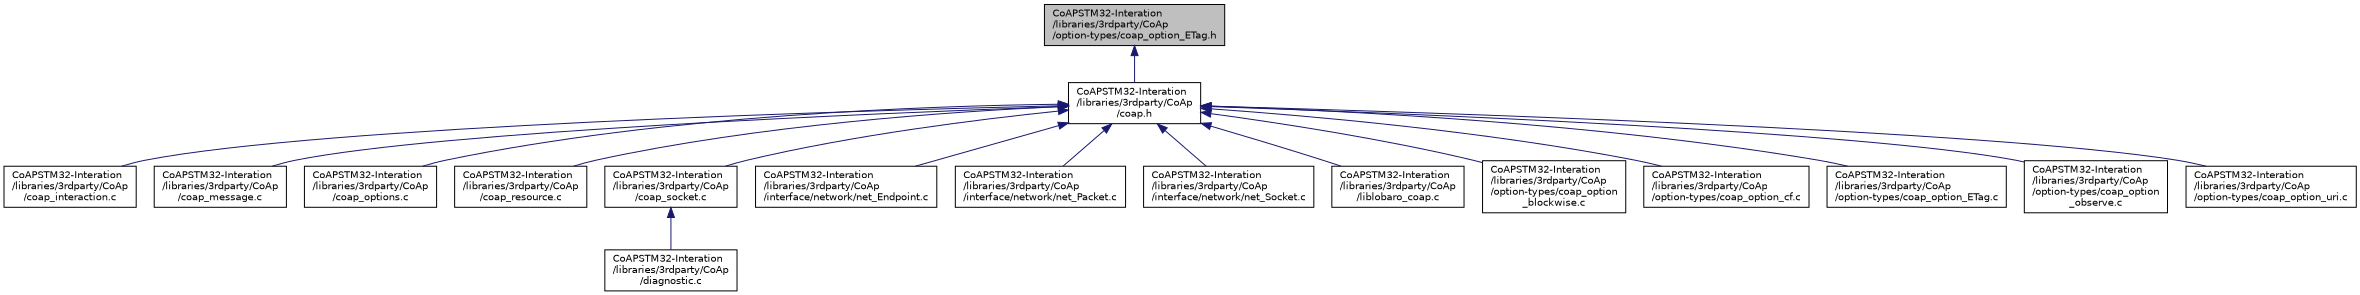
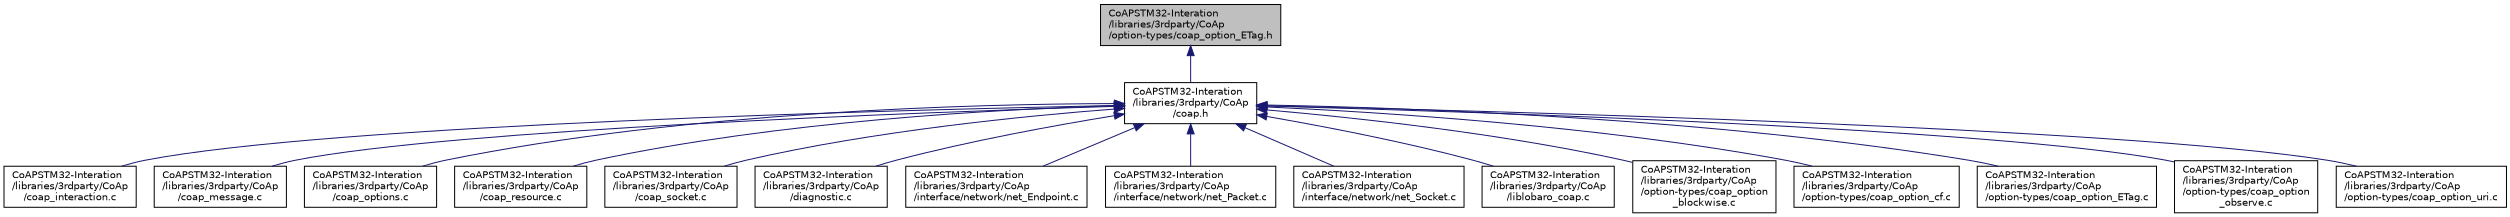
(671, 234) -> (994, 138)
